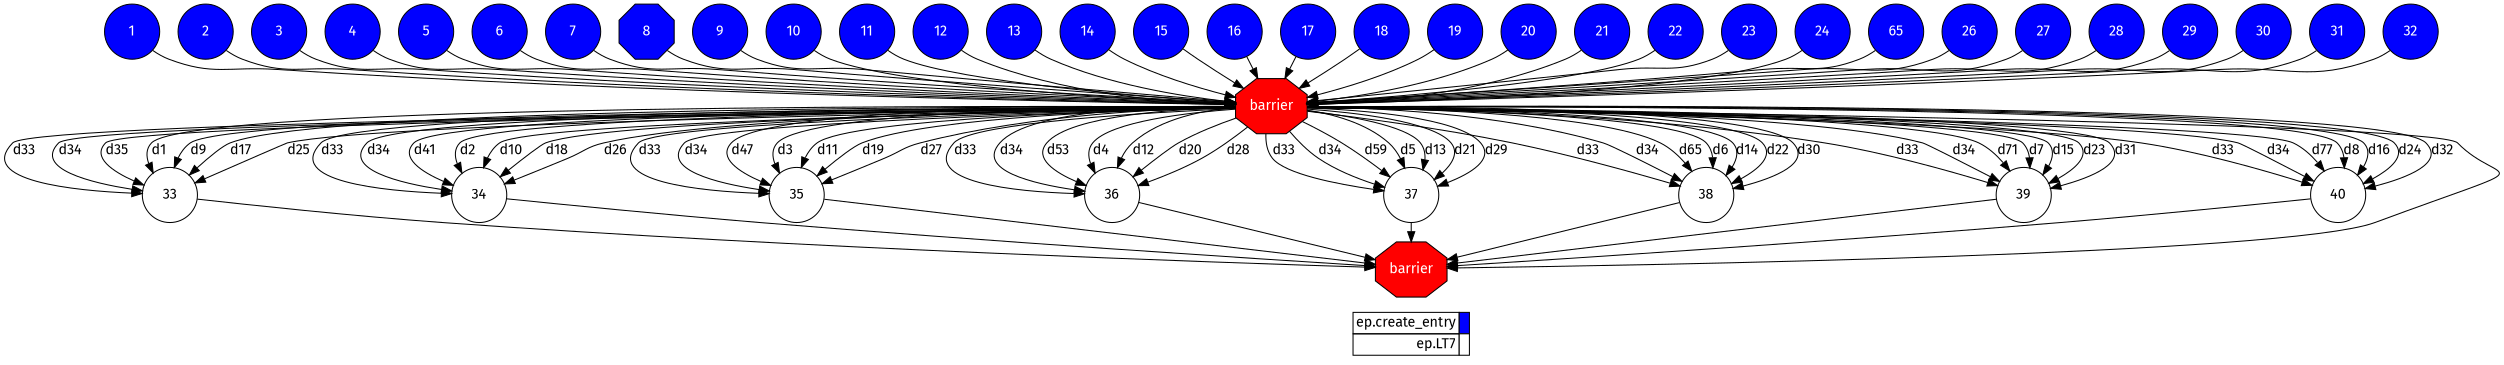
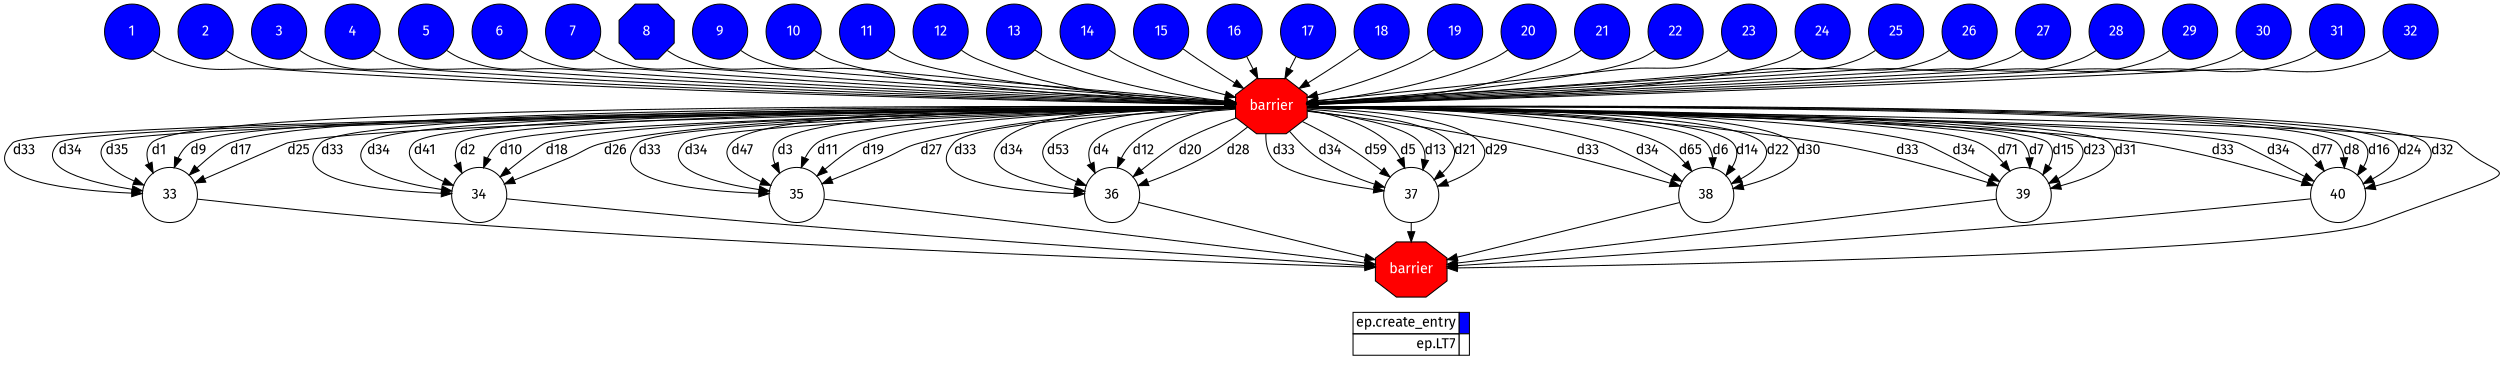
(1896, 32) -> (1896, 32)
